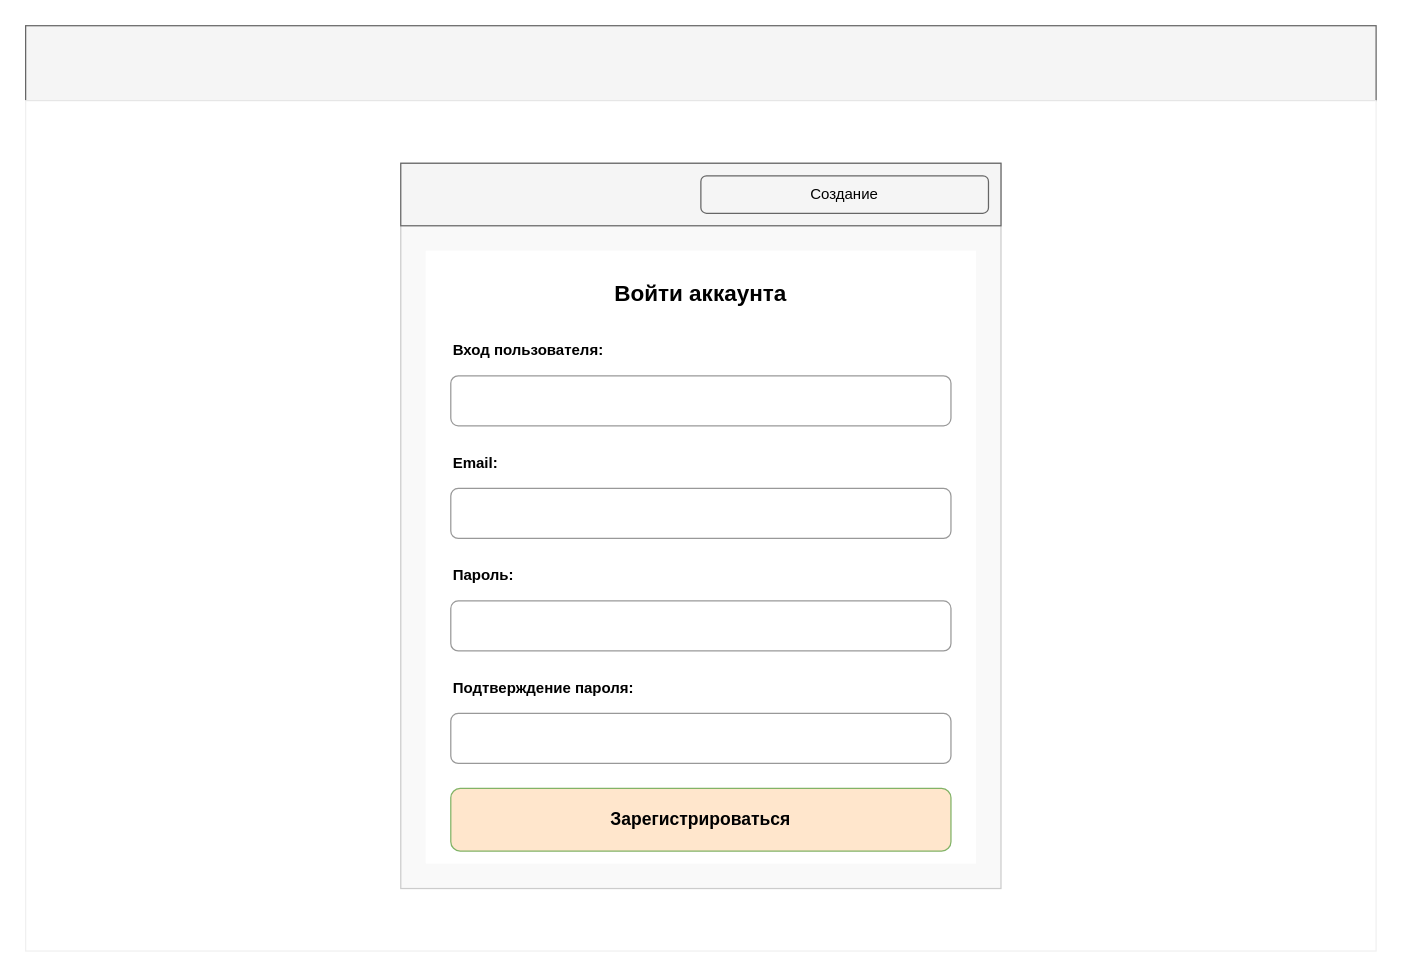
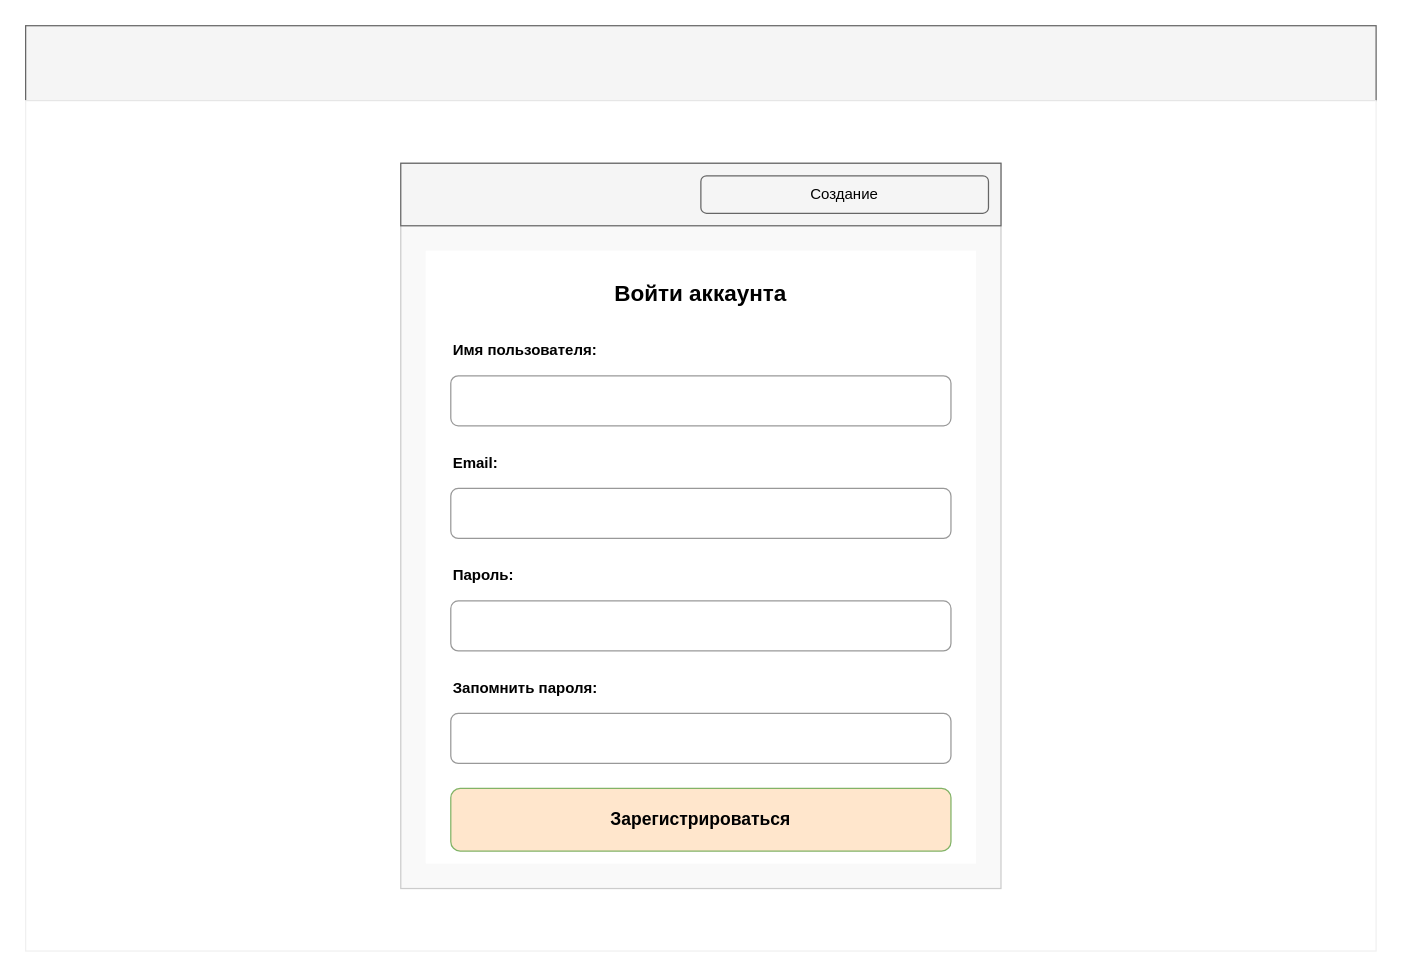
(525, 351) -> (521, 351)
(537, 688) -> (521, 688)
